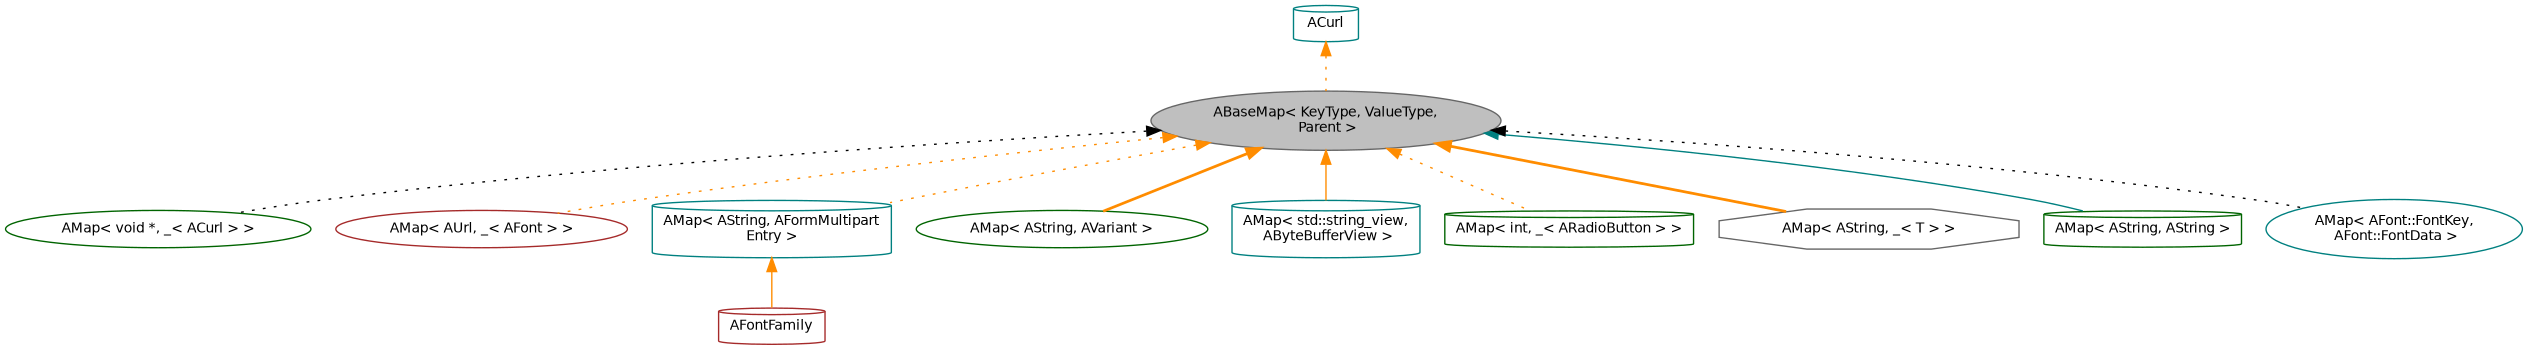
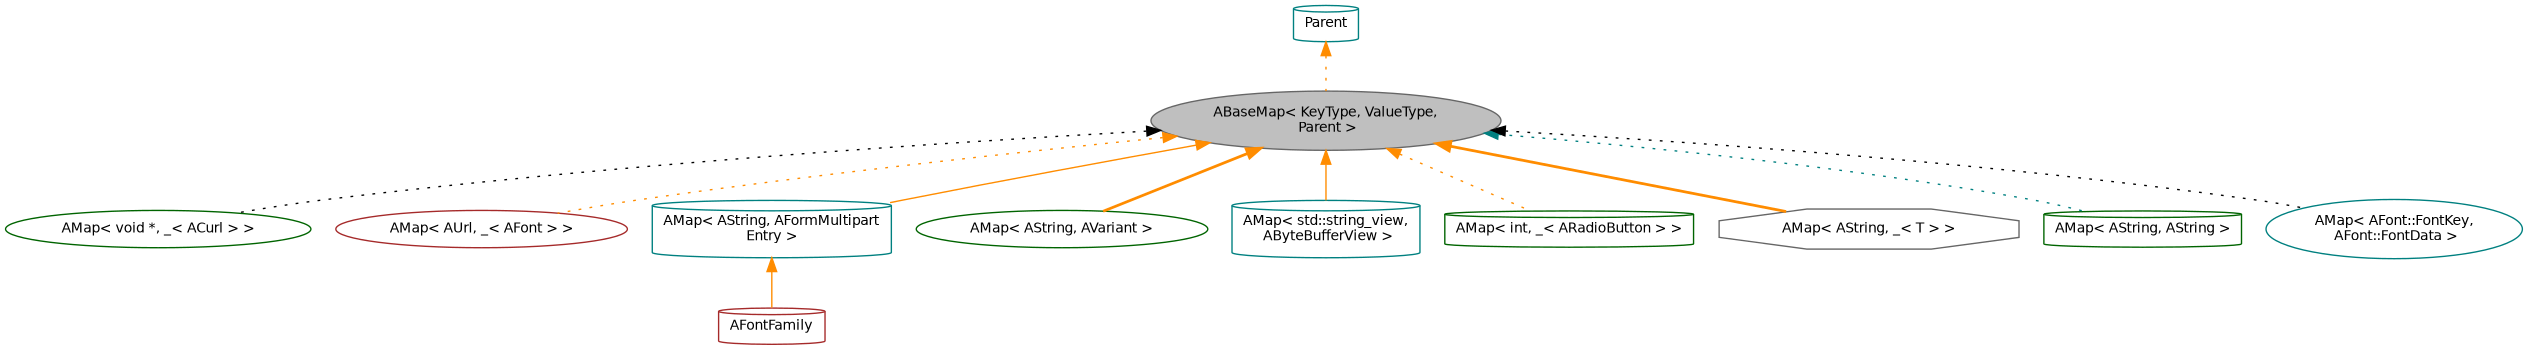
(1326, 24) -> (1326, 24)
(1792, 164) -> (1792, 164)
(1043, 173) -> (1043, 173)
